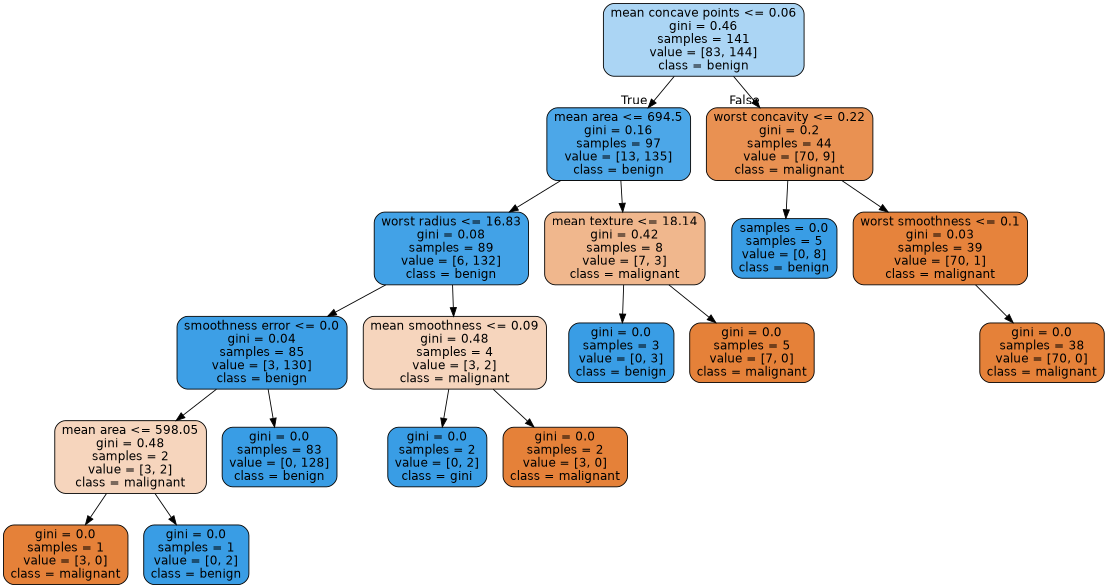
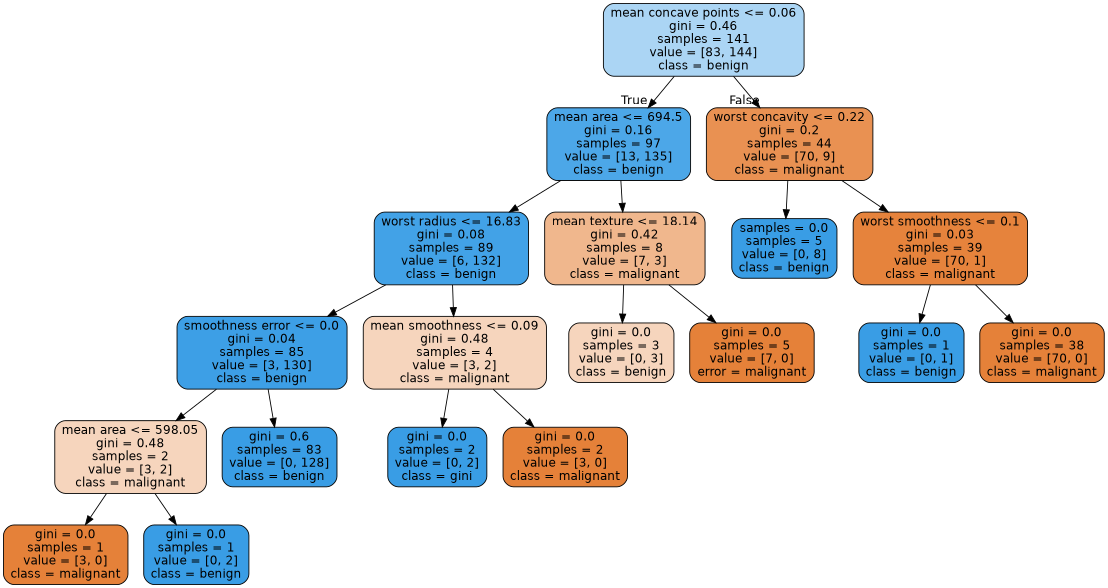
(621, 353) -> (621, 353)
(752, 353) -> (752, 353)
none -> (911, 353)
(280, 457) -> (280, 457)
